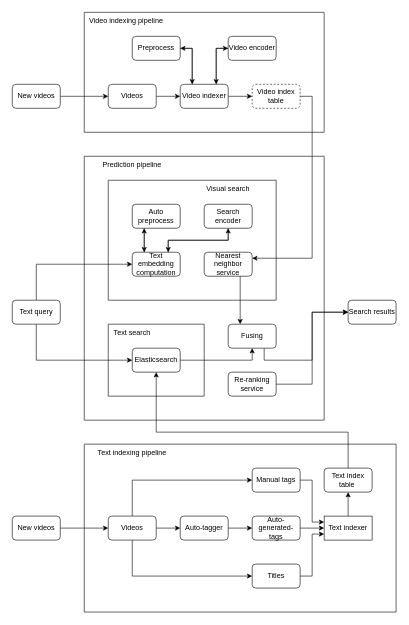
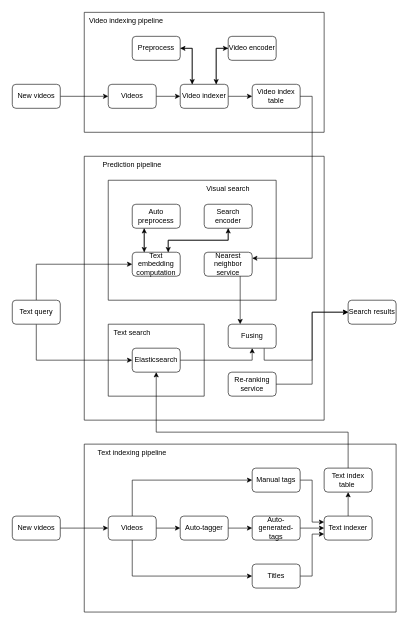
(276, 96) -> (276, 96)
(348, 528) -> (348, 528)
